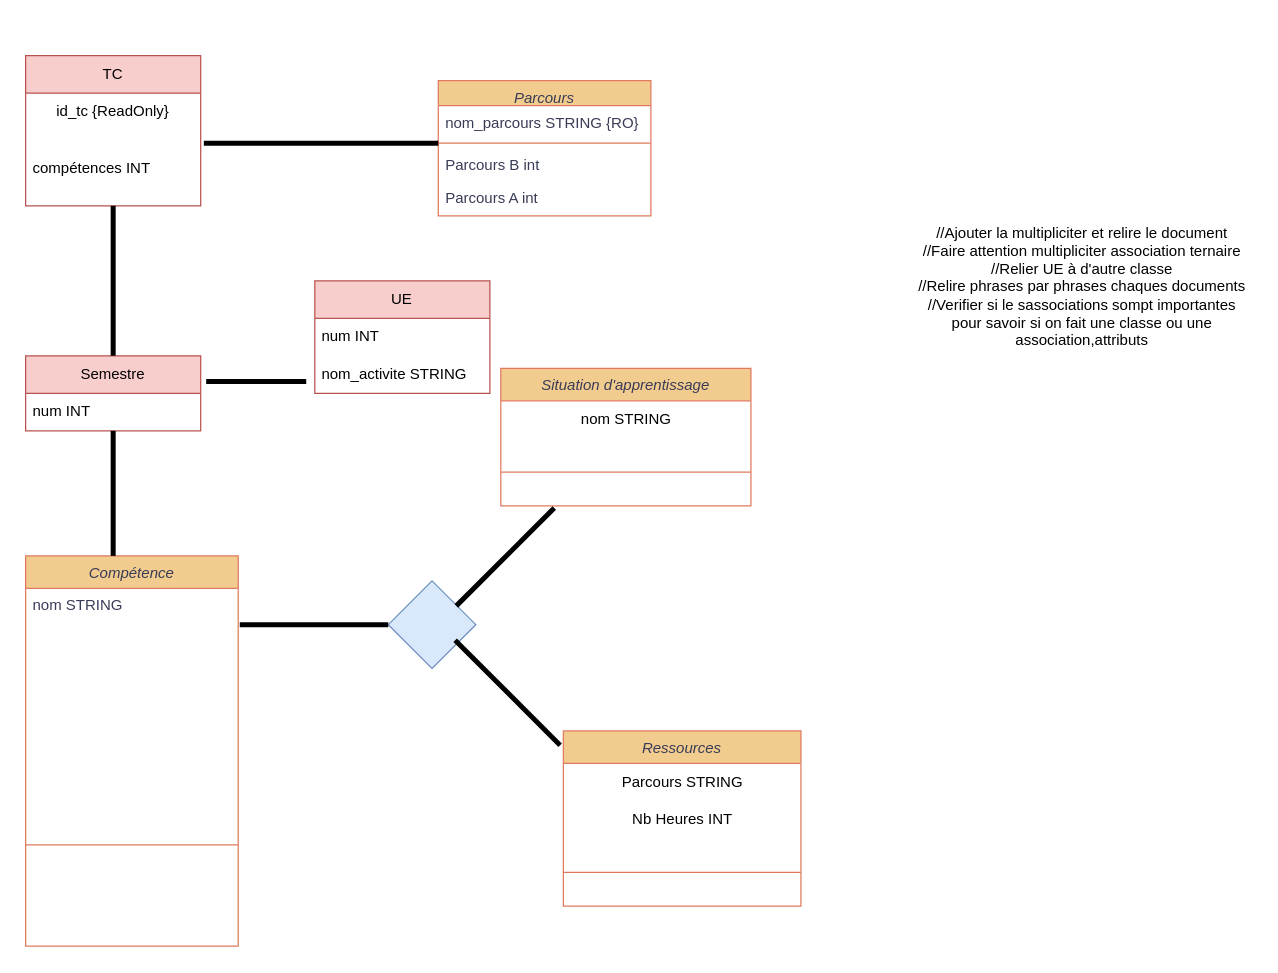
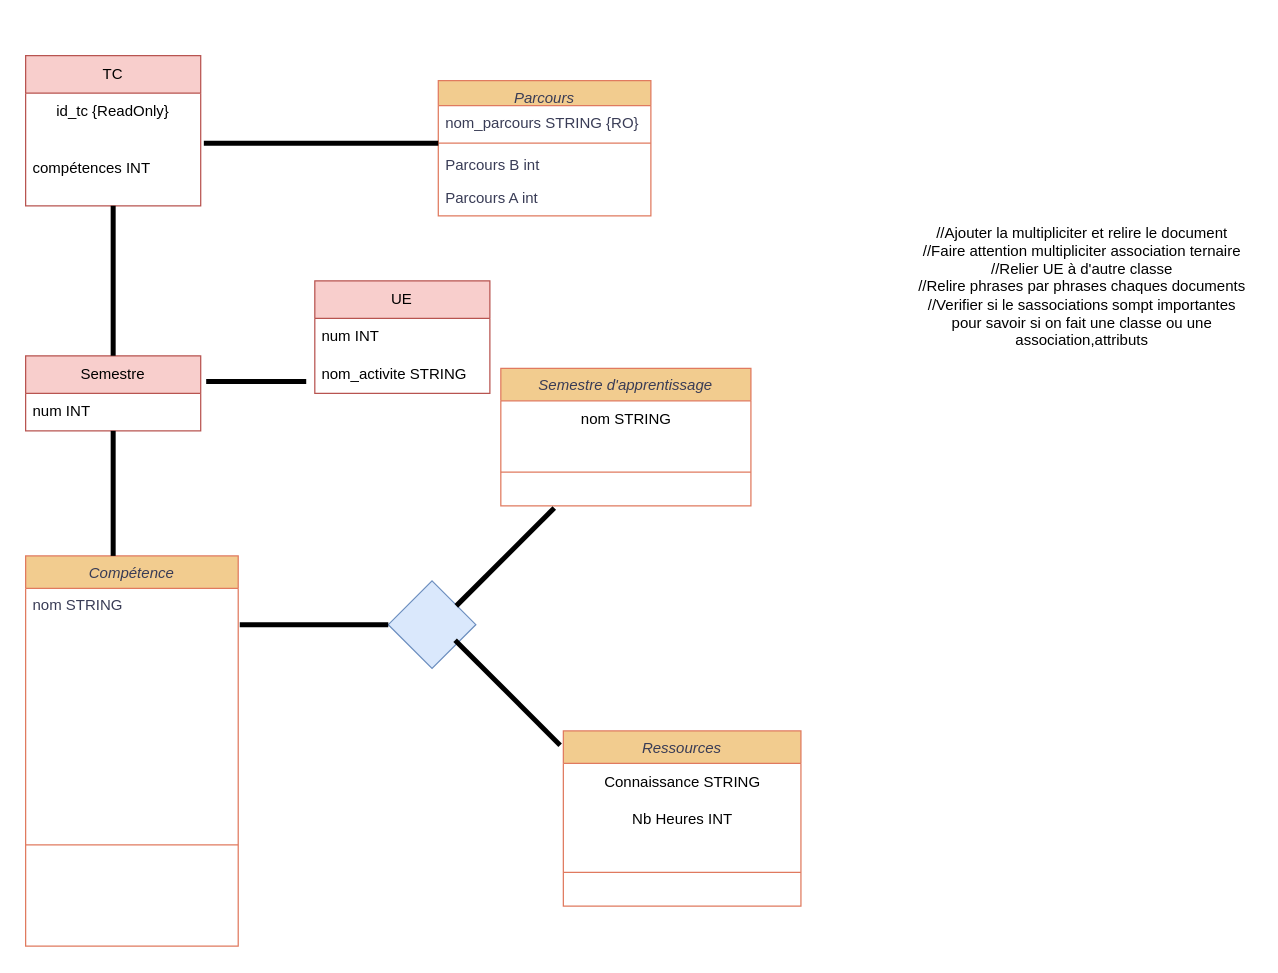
(625, 385) -> (625, 385)
(683, 782) -> (683, 782)
